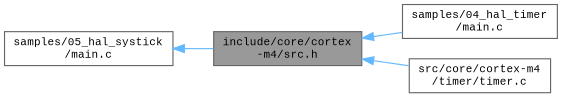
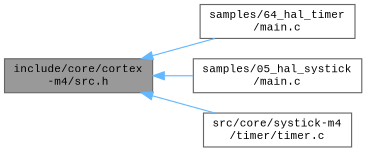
(480, 21) -> (278, 21)
(199, 49) -> (179, 76)
(480, 76) -> (278, 130)
